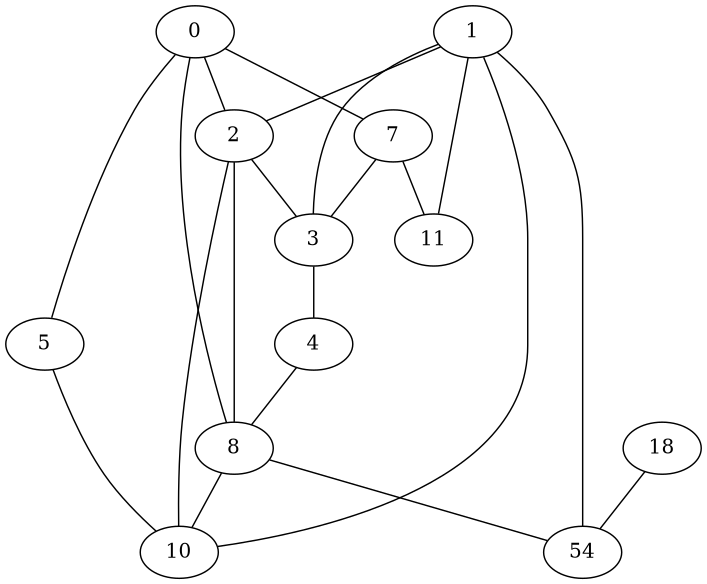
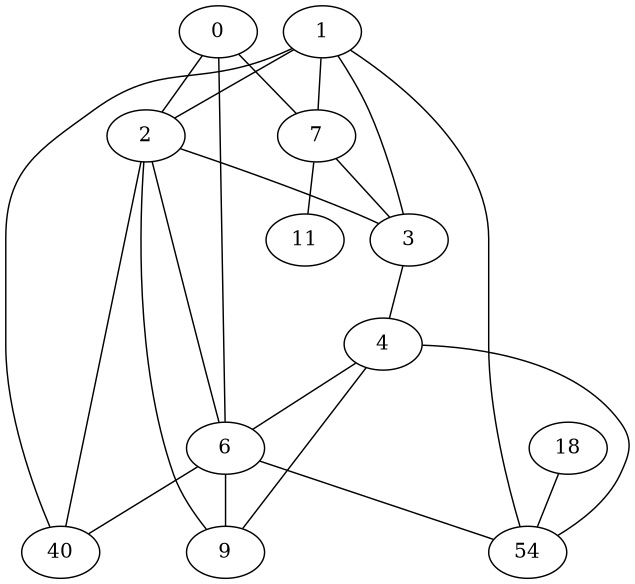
(453, 136) -> (320, 84)
(45, 344) -> none
none -> (594, 396)
(234, 448) -> (226, 448)
(179, 552) -> (61, 552)
none -> (226, 552)
